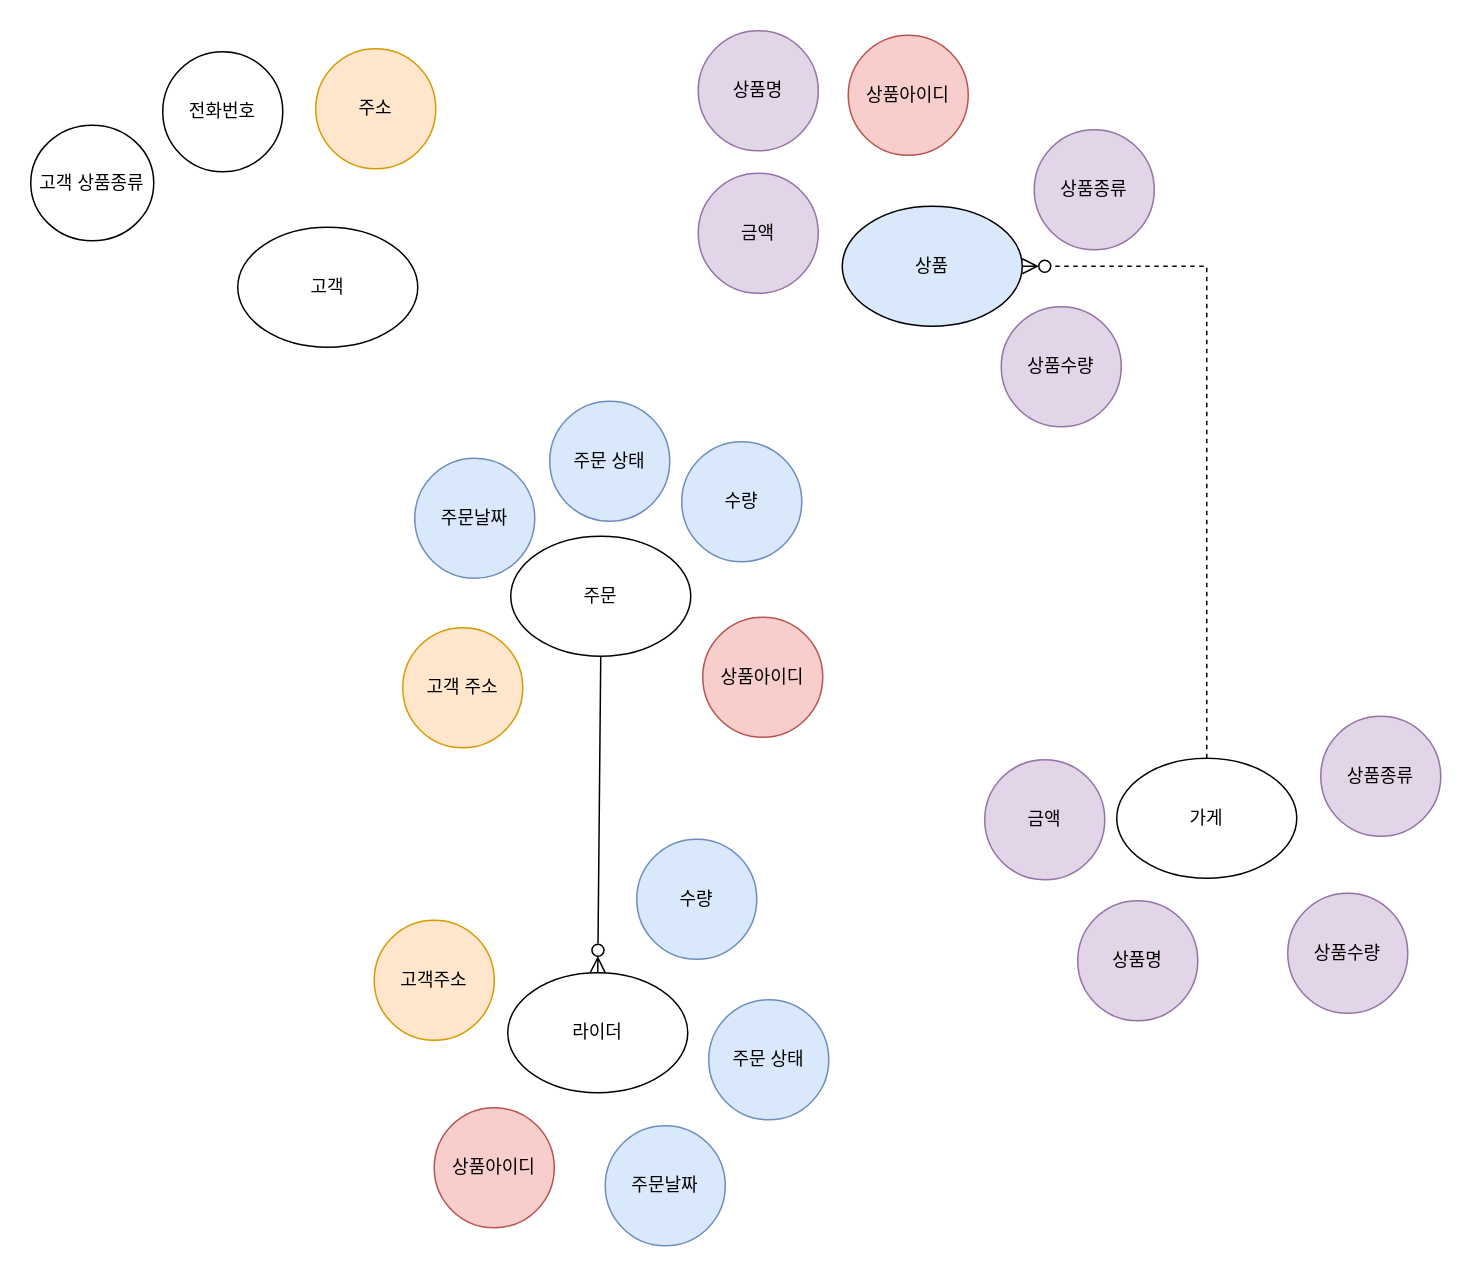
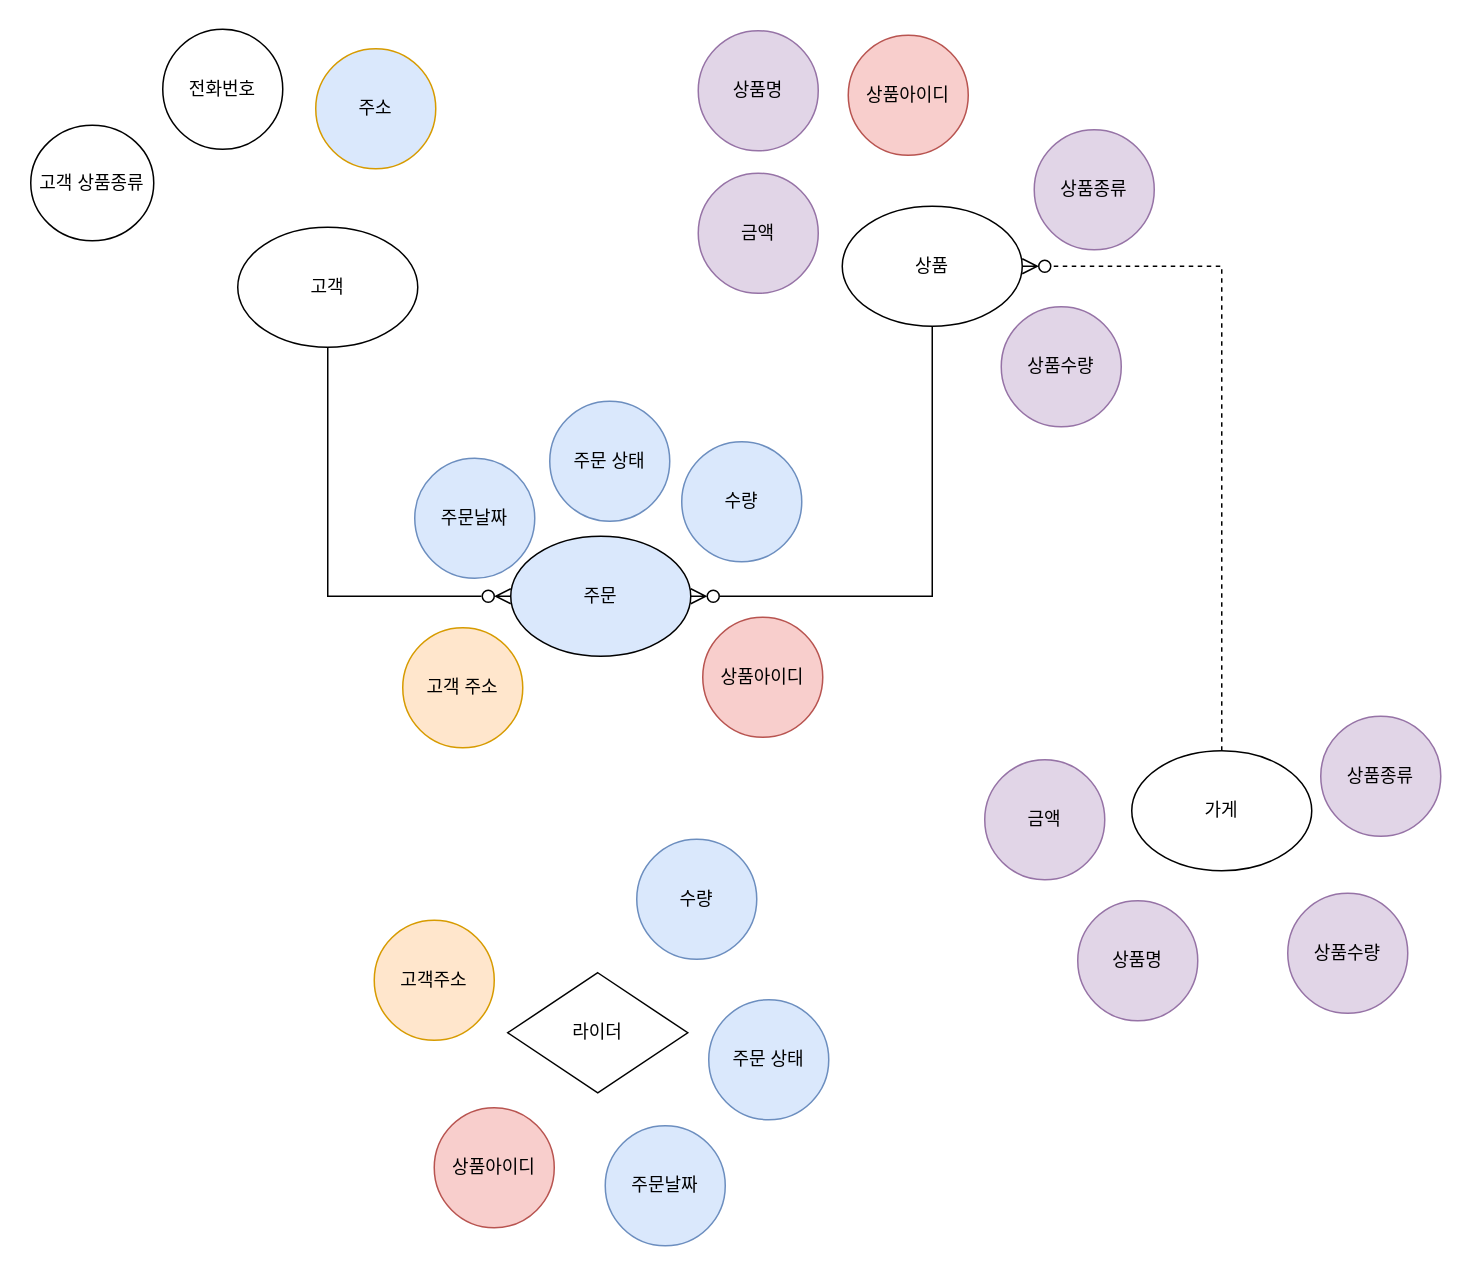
(376, 109) -> (376, 109)
(223, 112) -> (223, 89)
(932, 266) -> (932, 266)
none -> (328, 548)
none -> (932, 567)
(601, 596) -> (601, 596)
(599, 801) -> none
(1207, 818) -> (1222, 811)
(598, 1033) -> (598, 1033)
